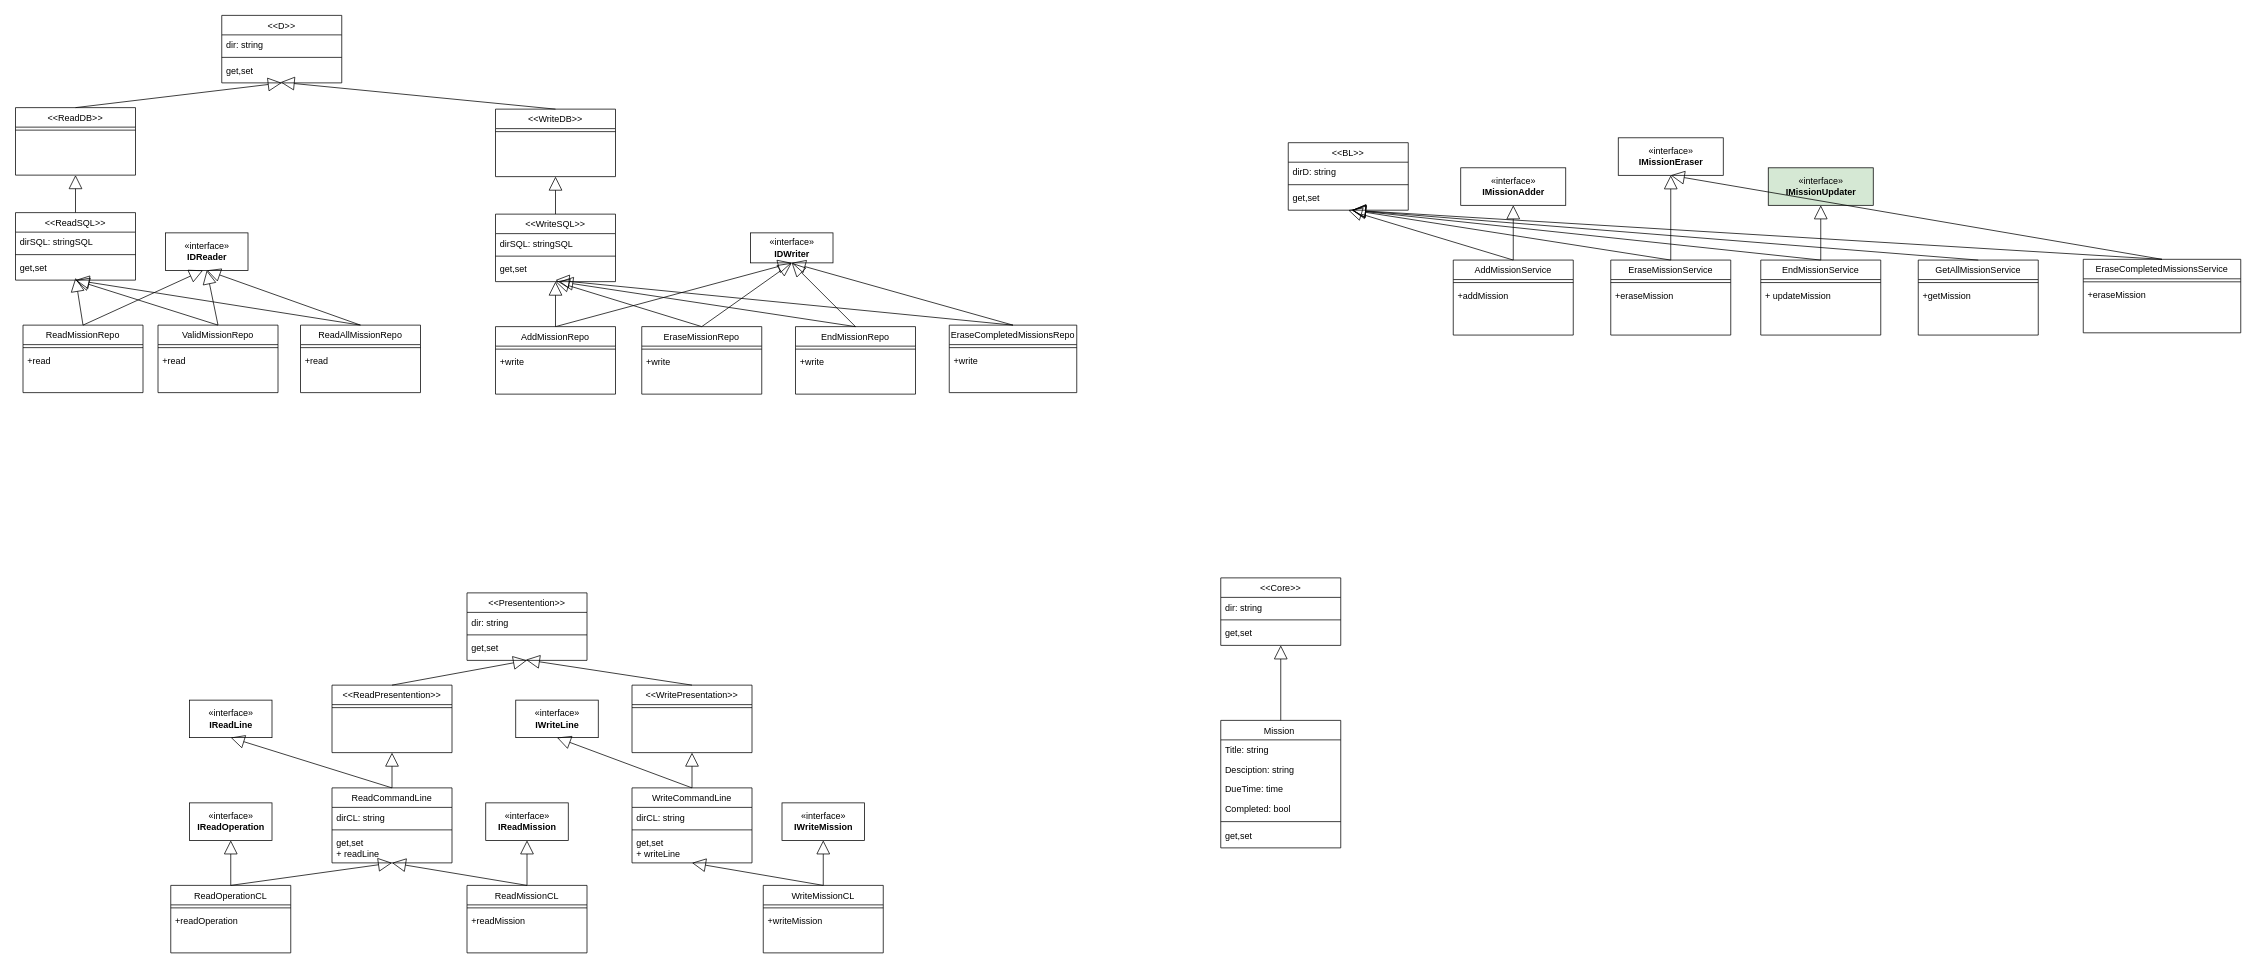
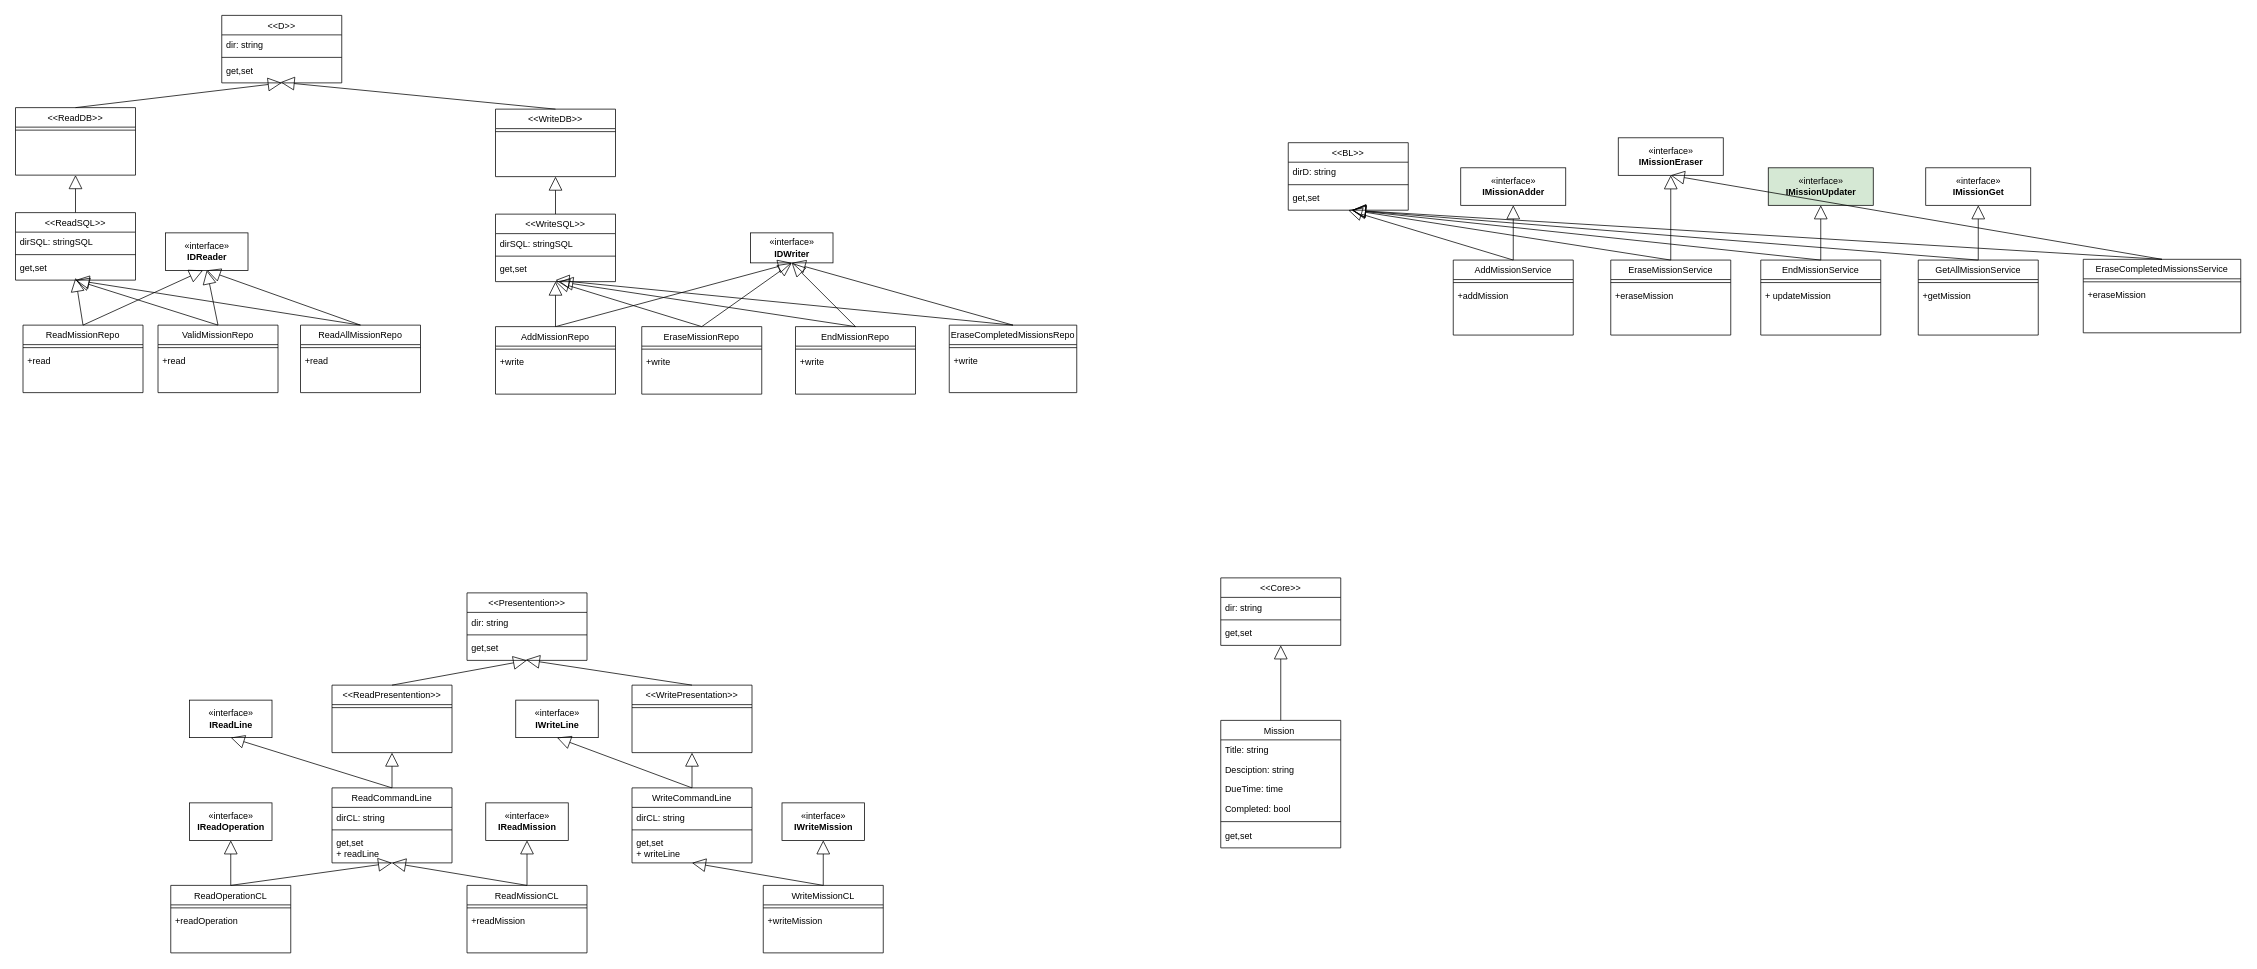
none -> (1978, 187)
none -> (1978, 239)
